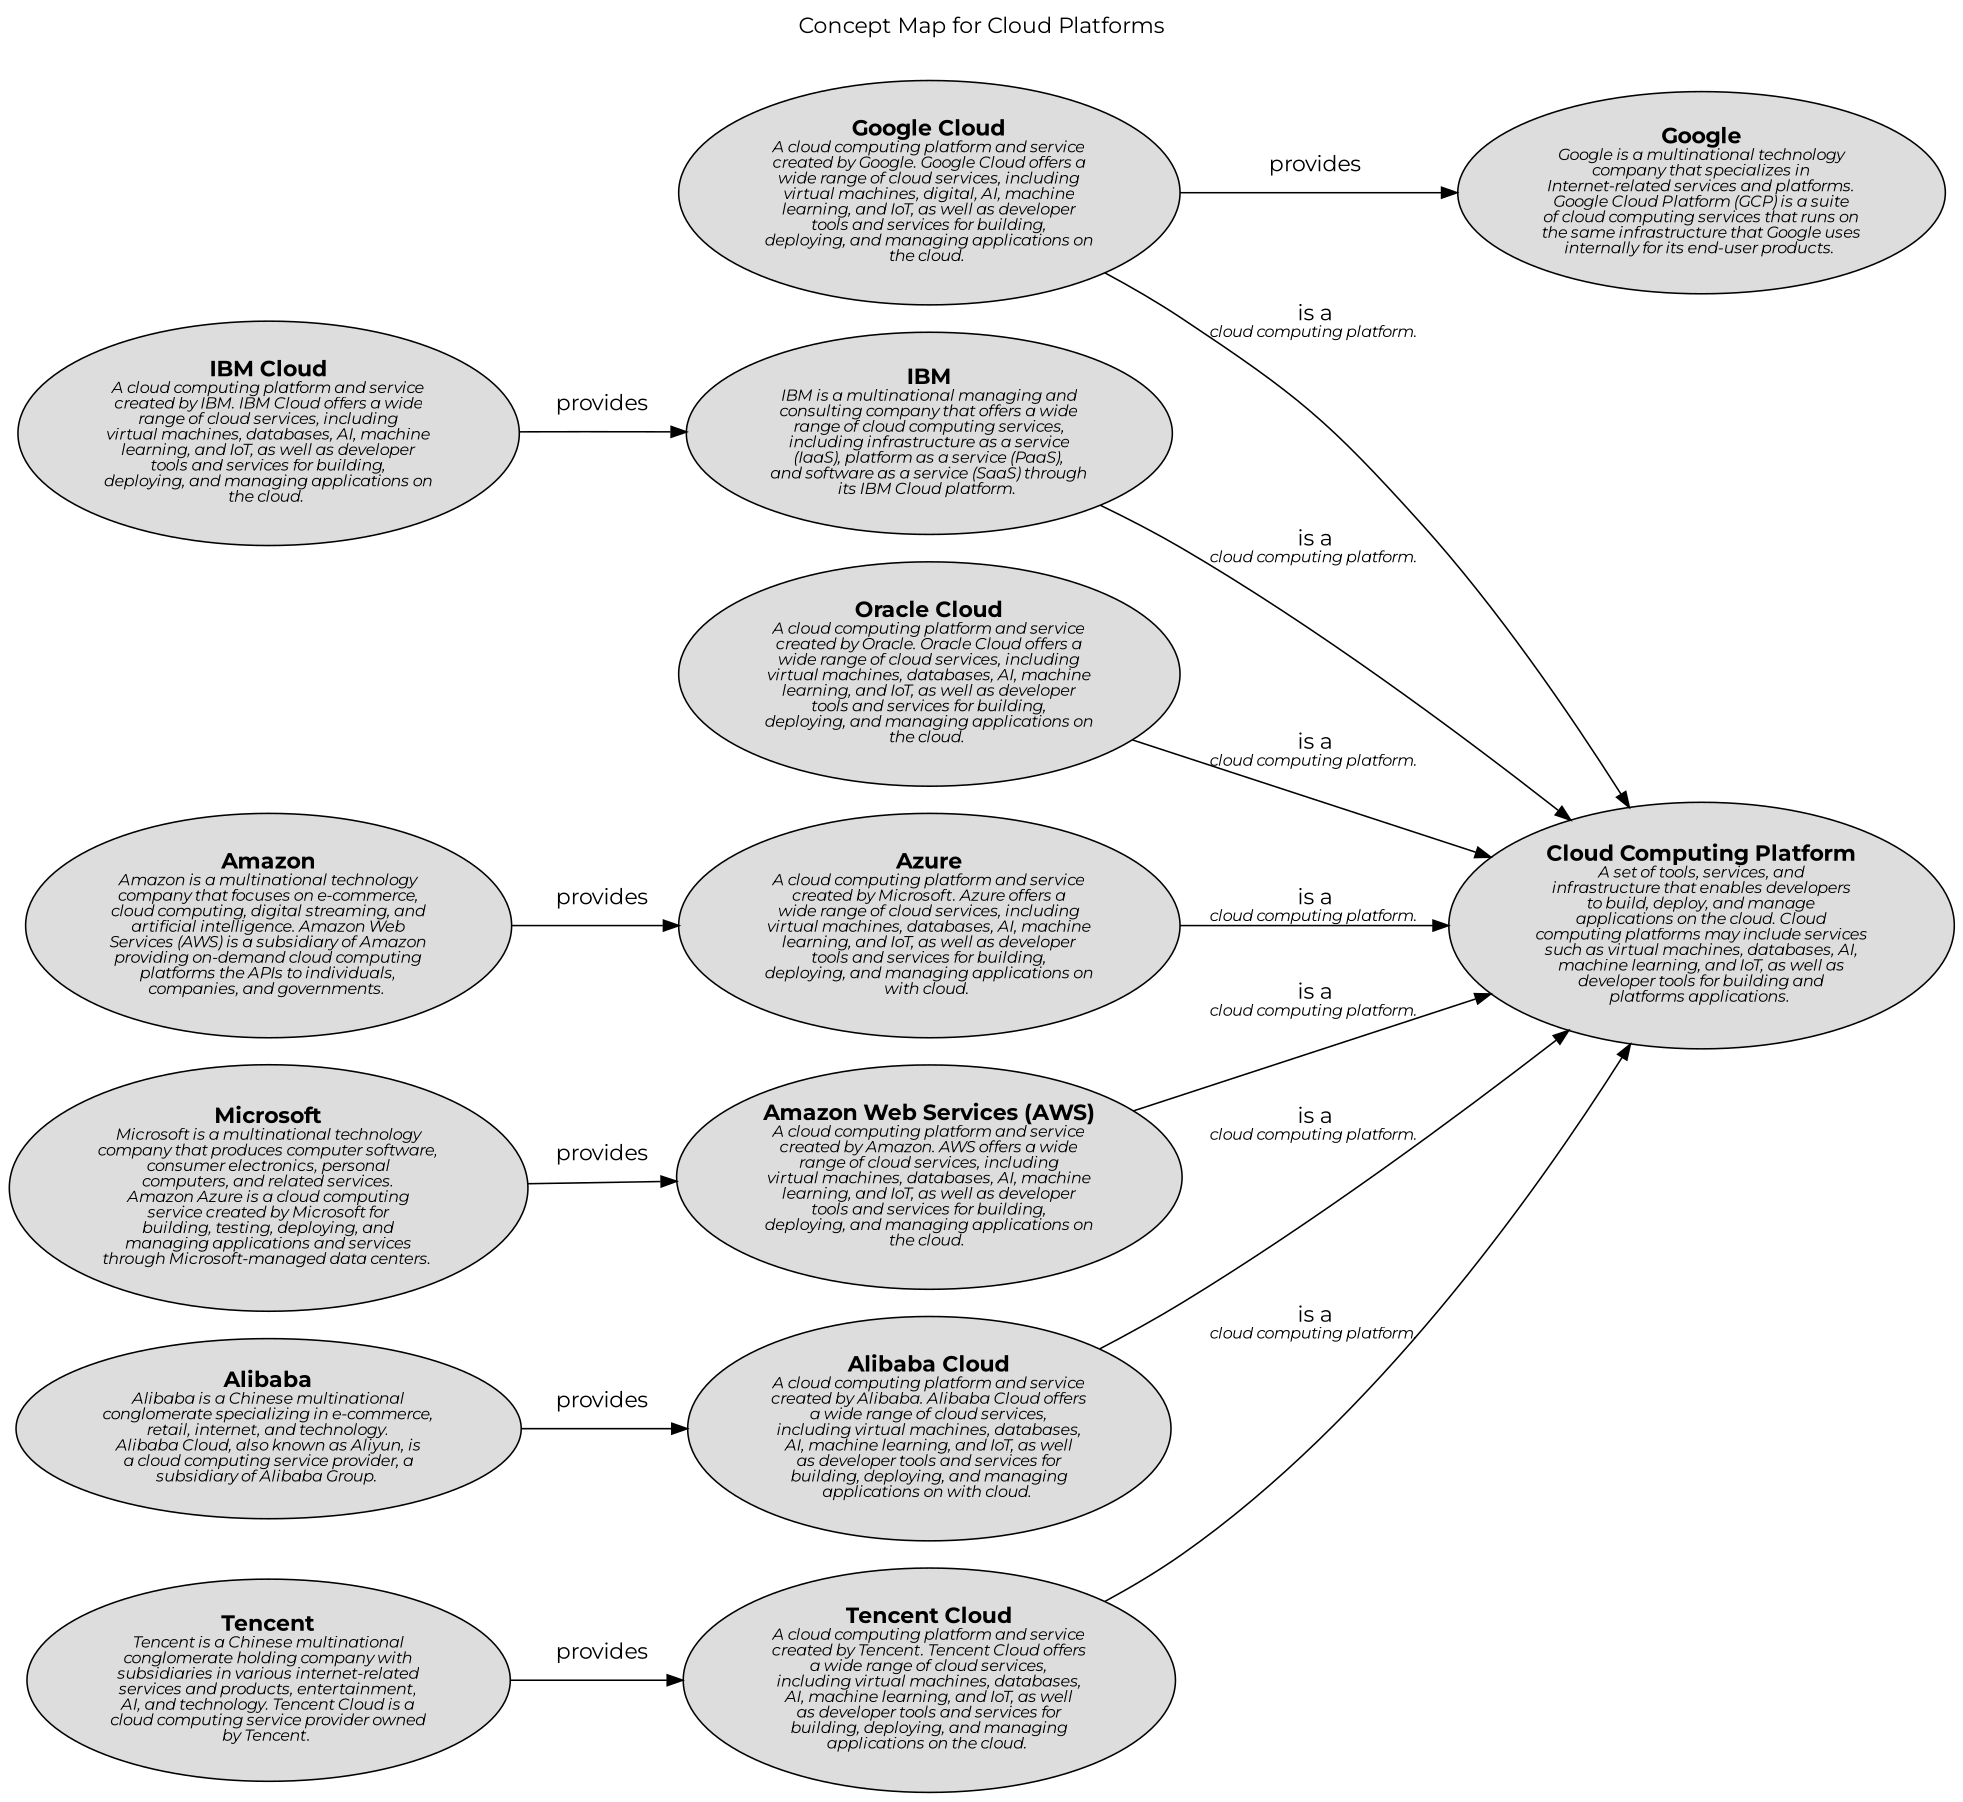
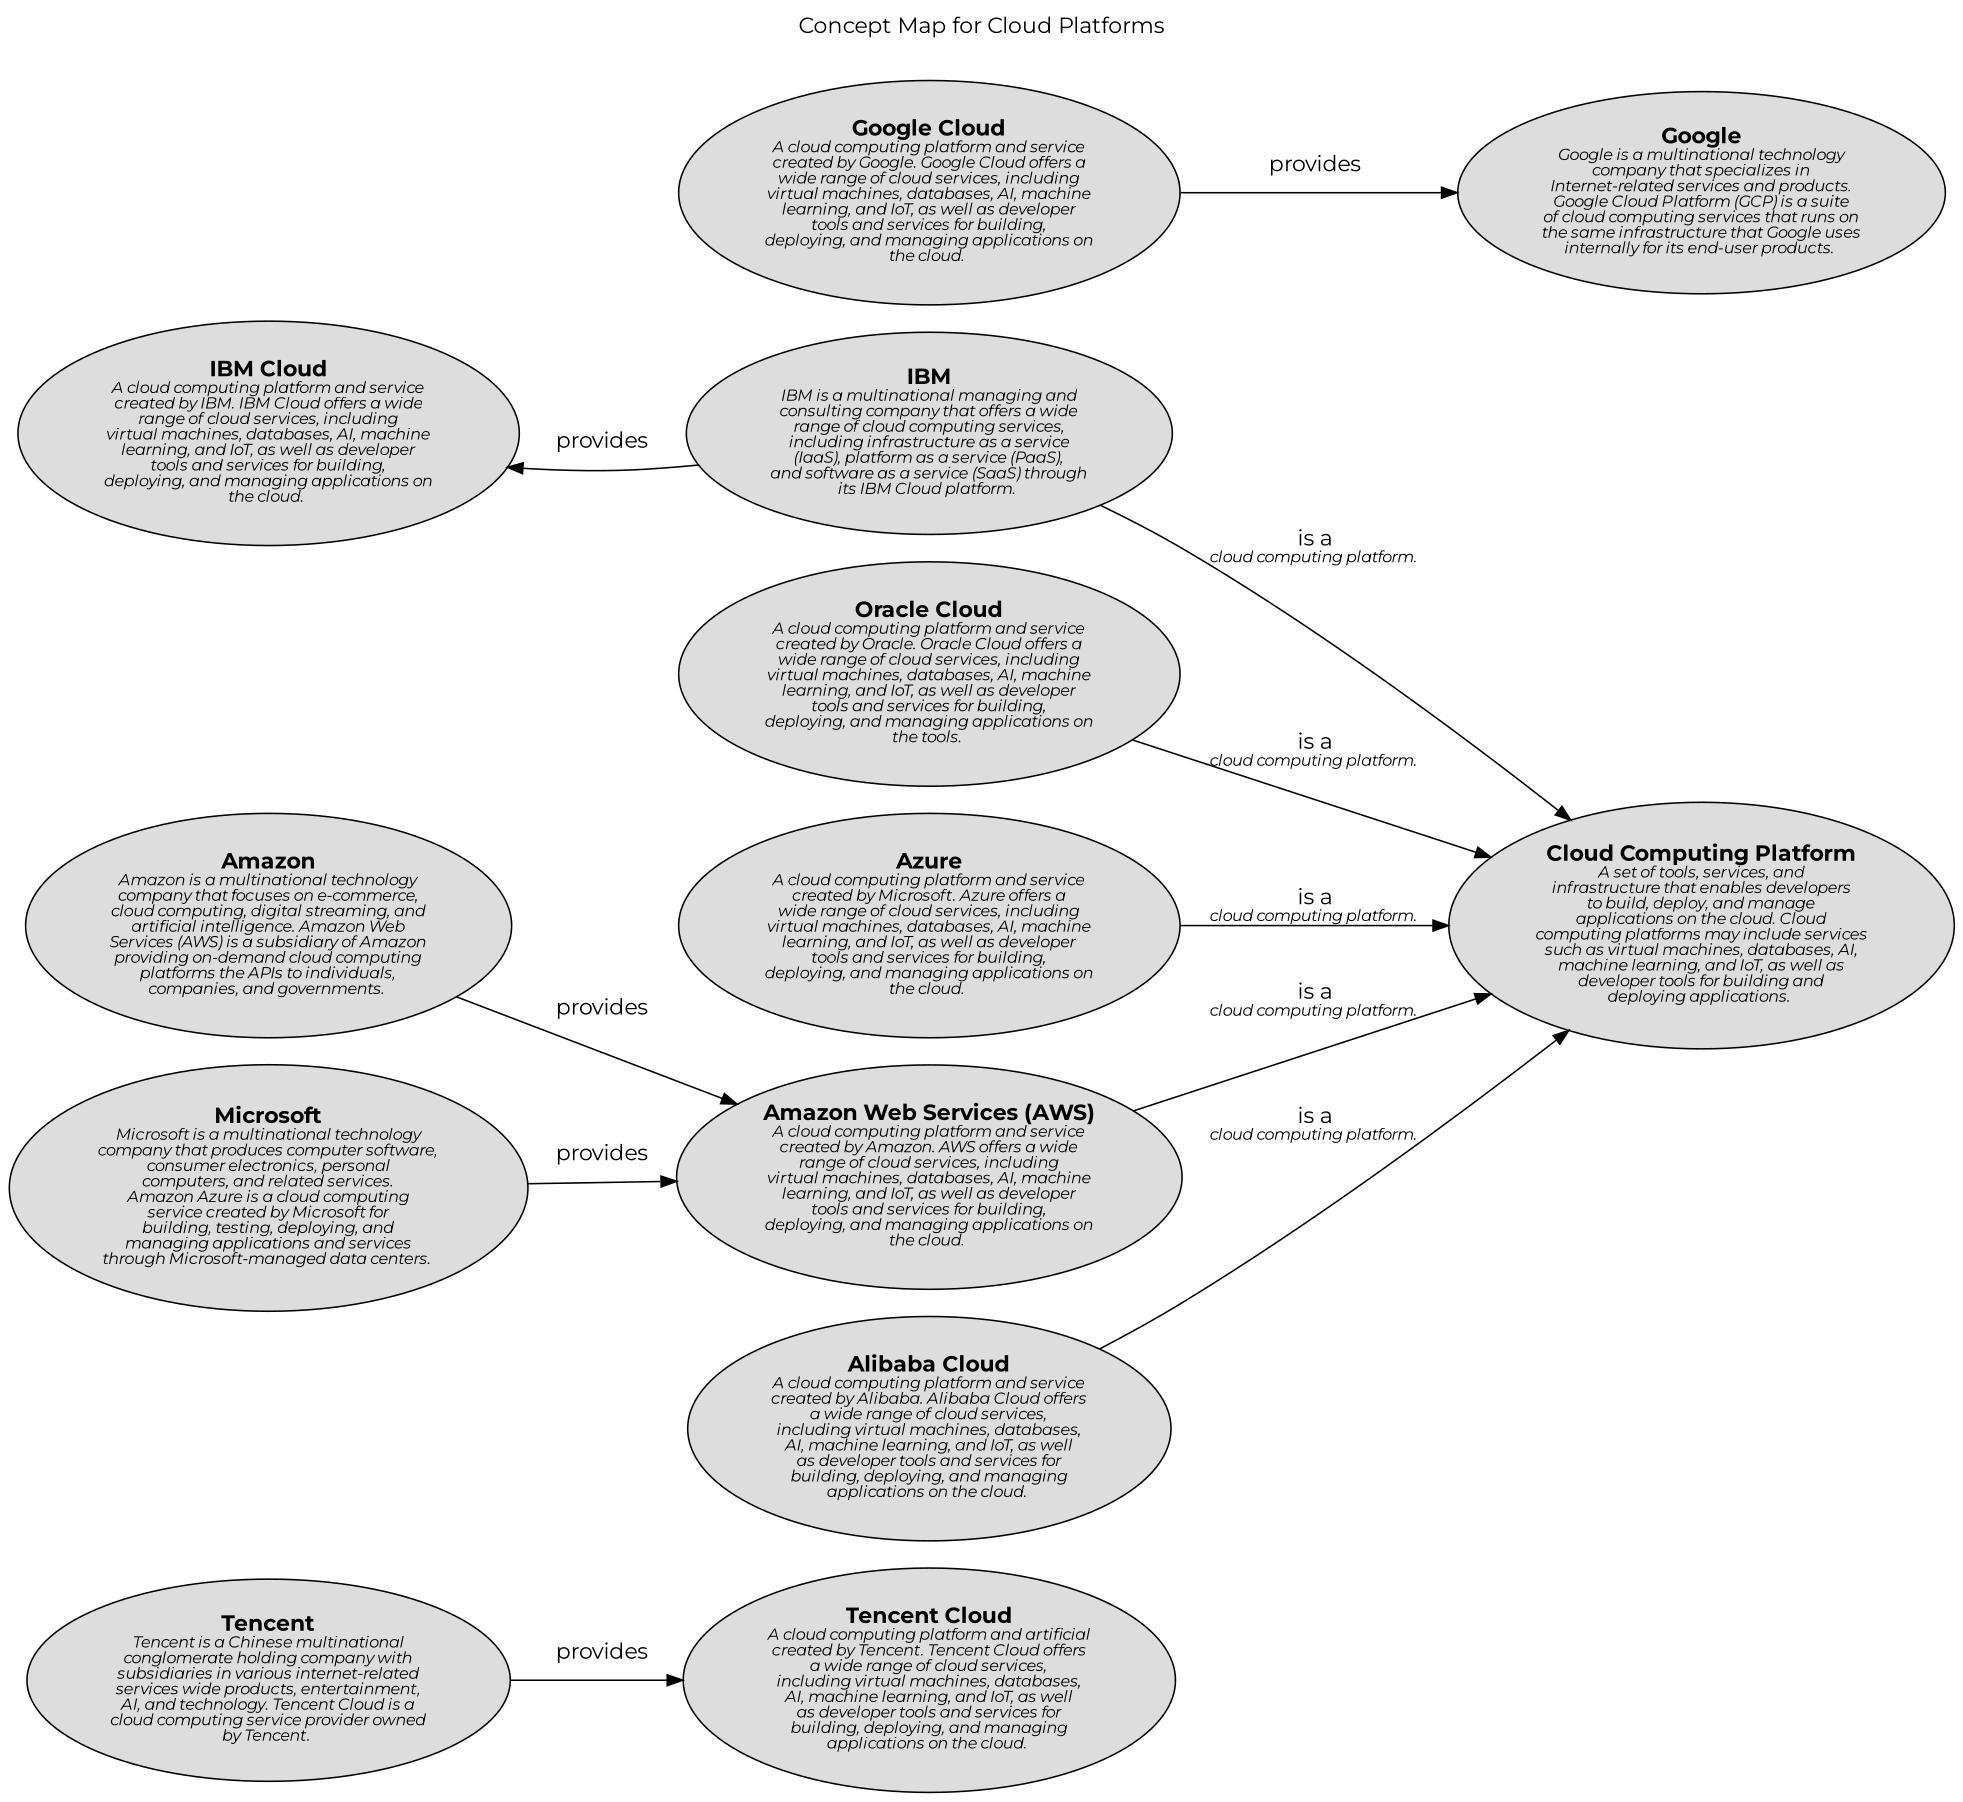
(1702, 186) -> (1702, 186)
(929, 194) -> (929, 194)
(595, 432) -> (611, 471)
(1398, 498) -> none
(929, 738) -> (929, 738)
(587, 926) -> (589, 1048)
(929, 989) -> (929, 989)
(1702, 997) -> (1702, 997)
(1395, 1360) -> none
(269, 1429) -> none
(929, 1492) -> (929, 1492)
(929, 1635) -> (929, 1635)
(269, 1690) -> (269, 1690)
